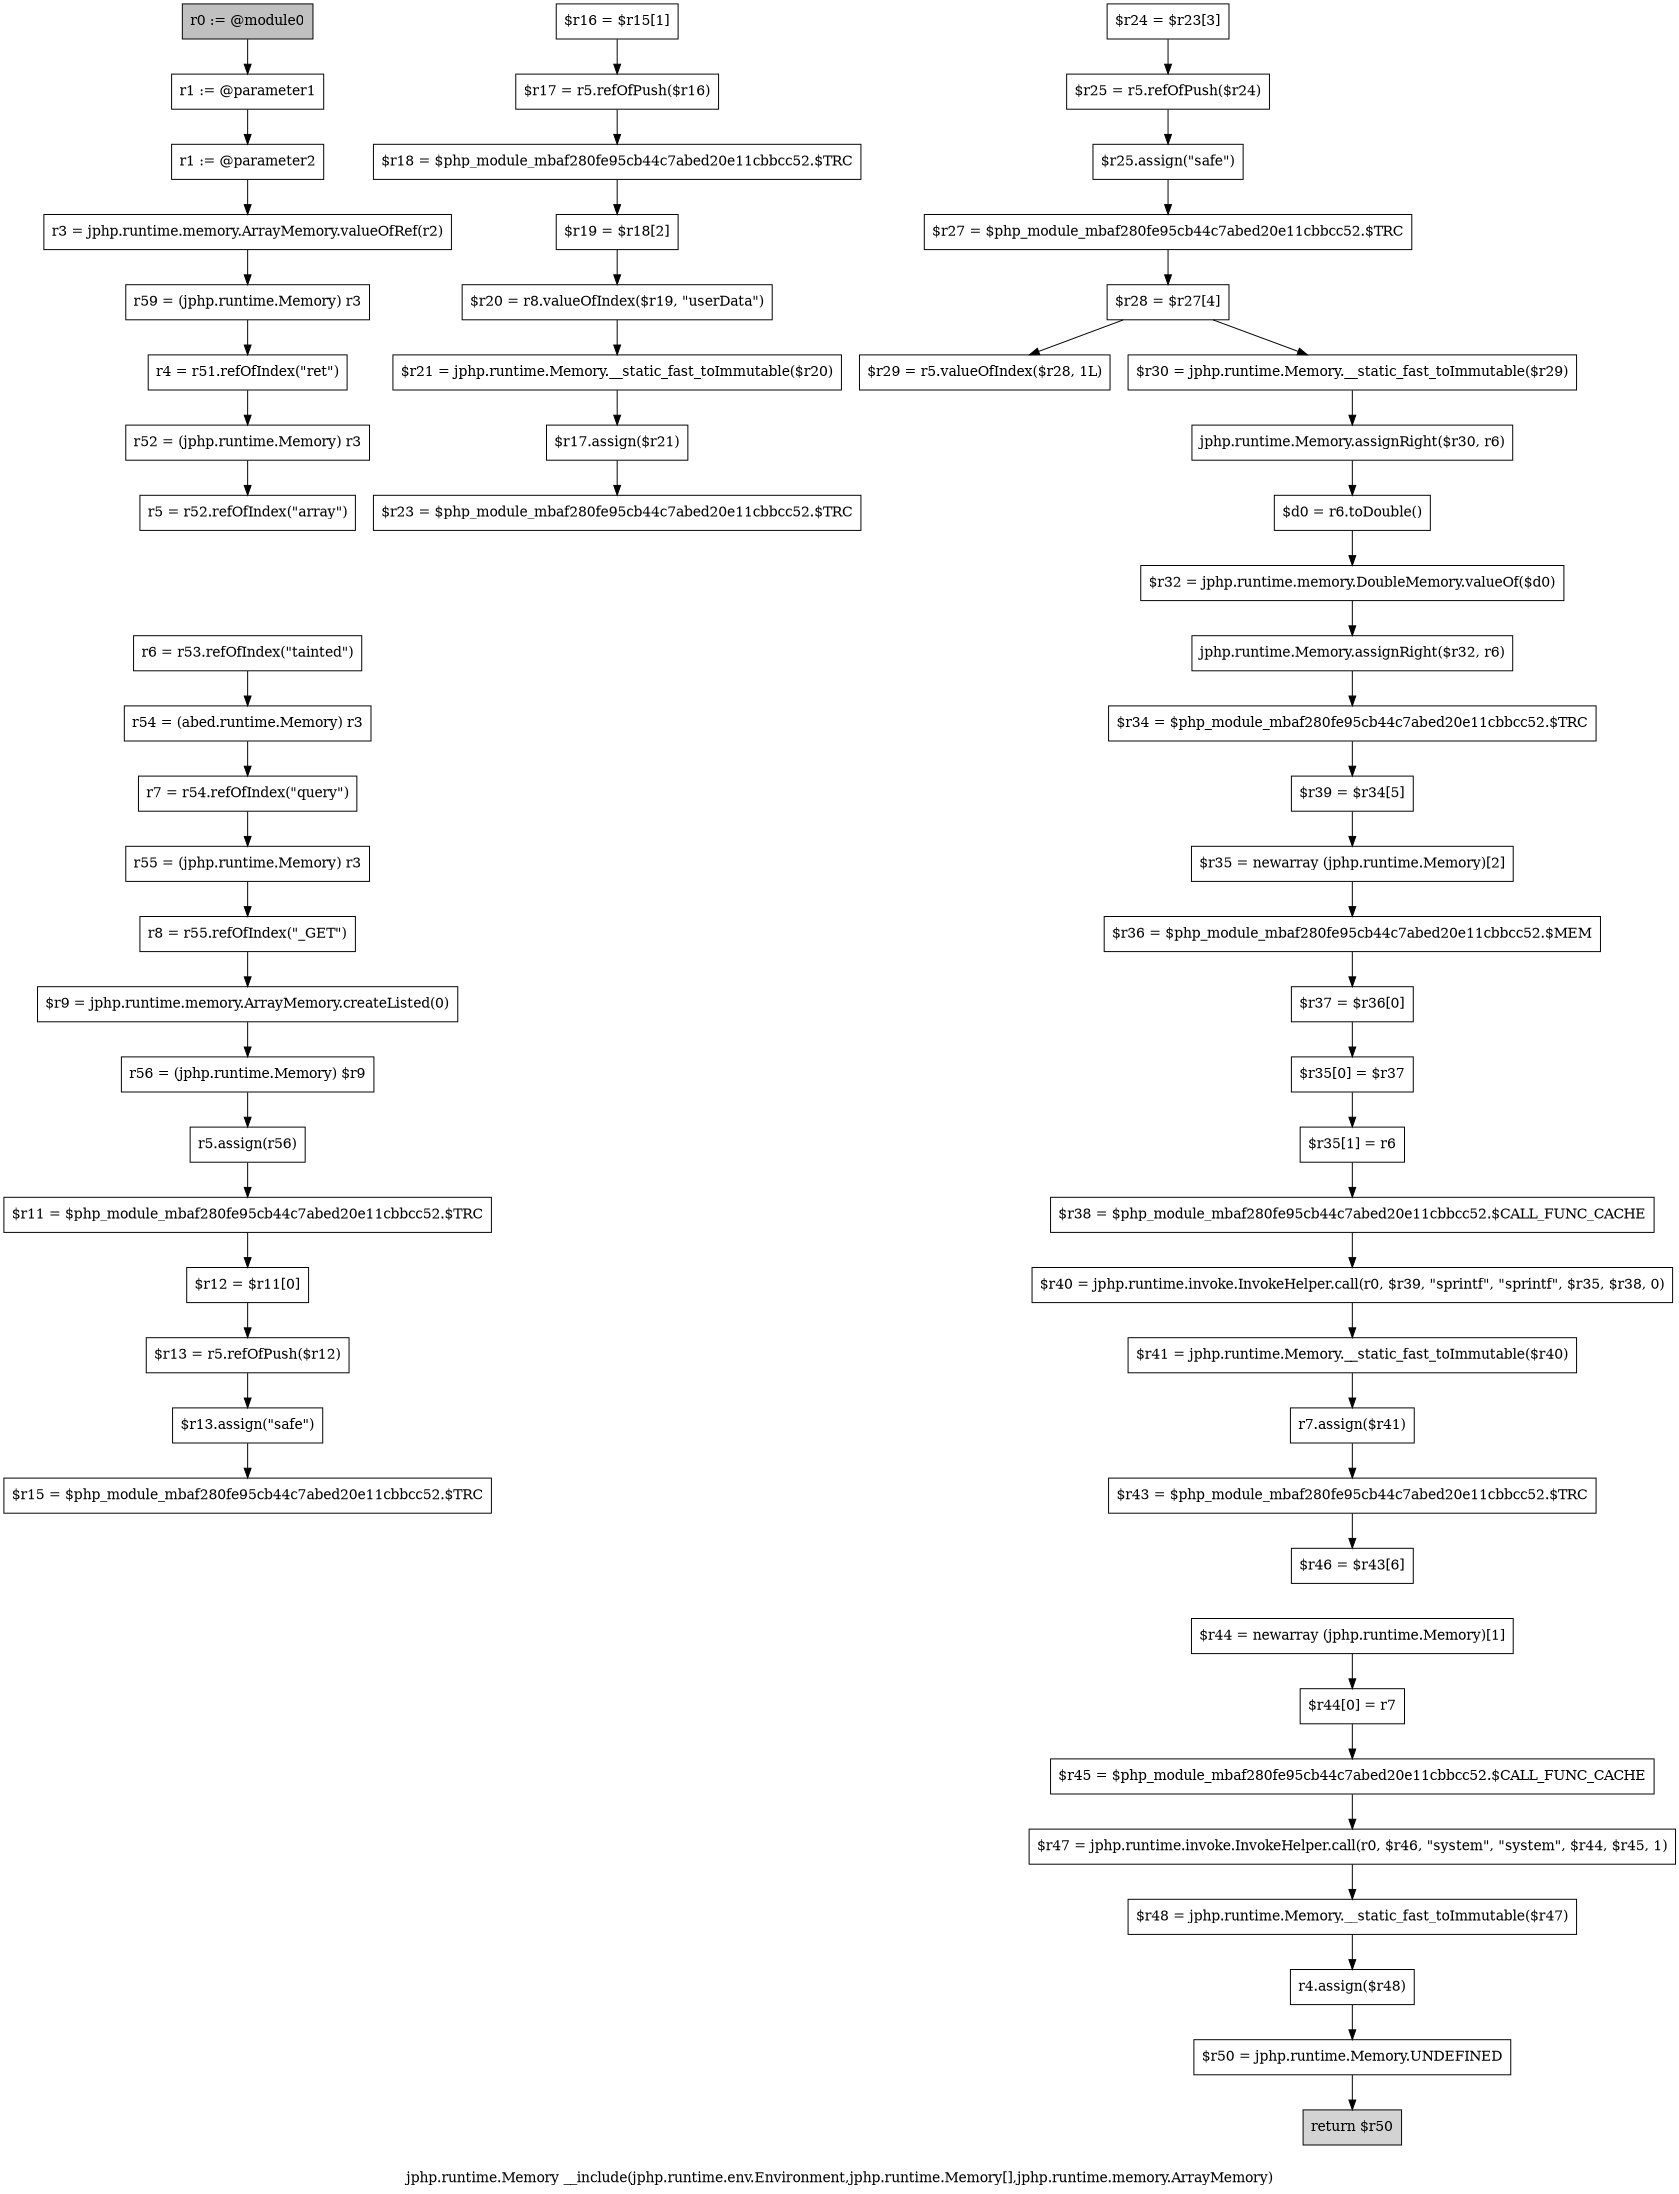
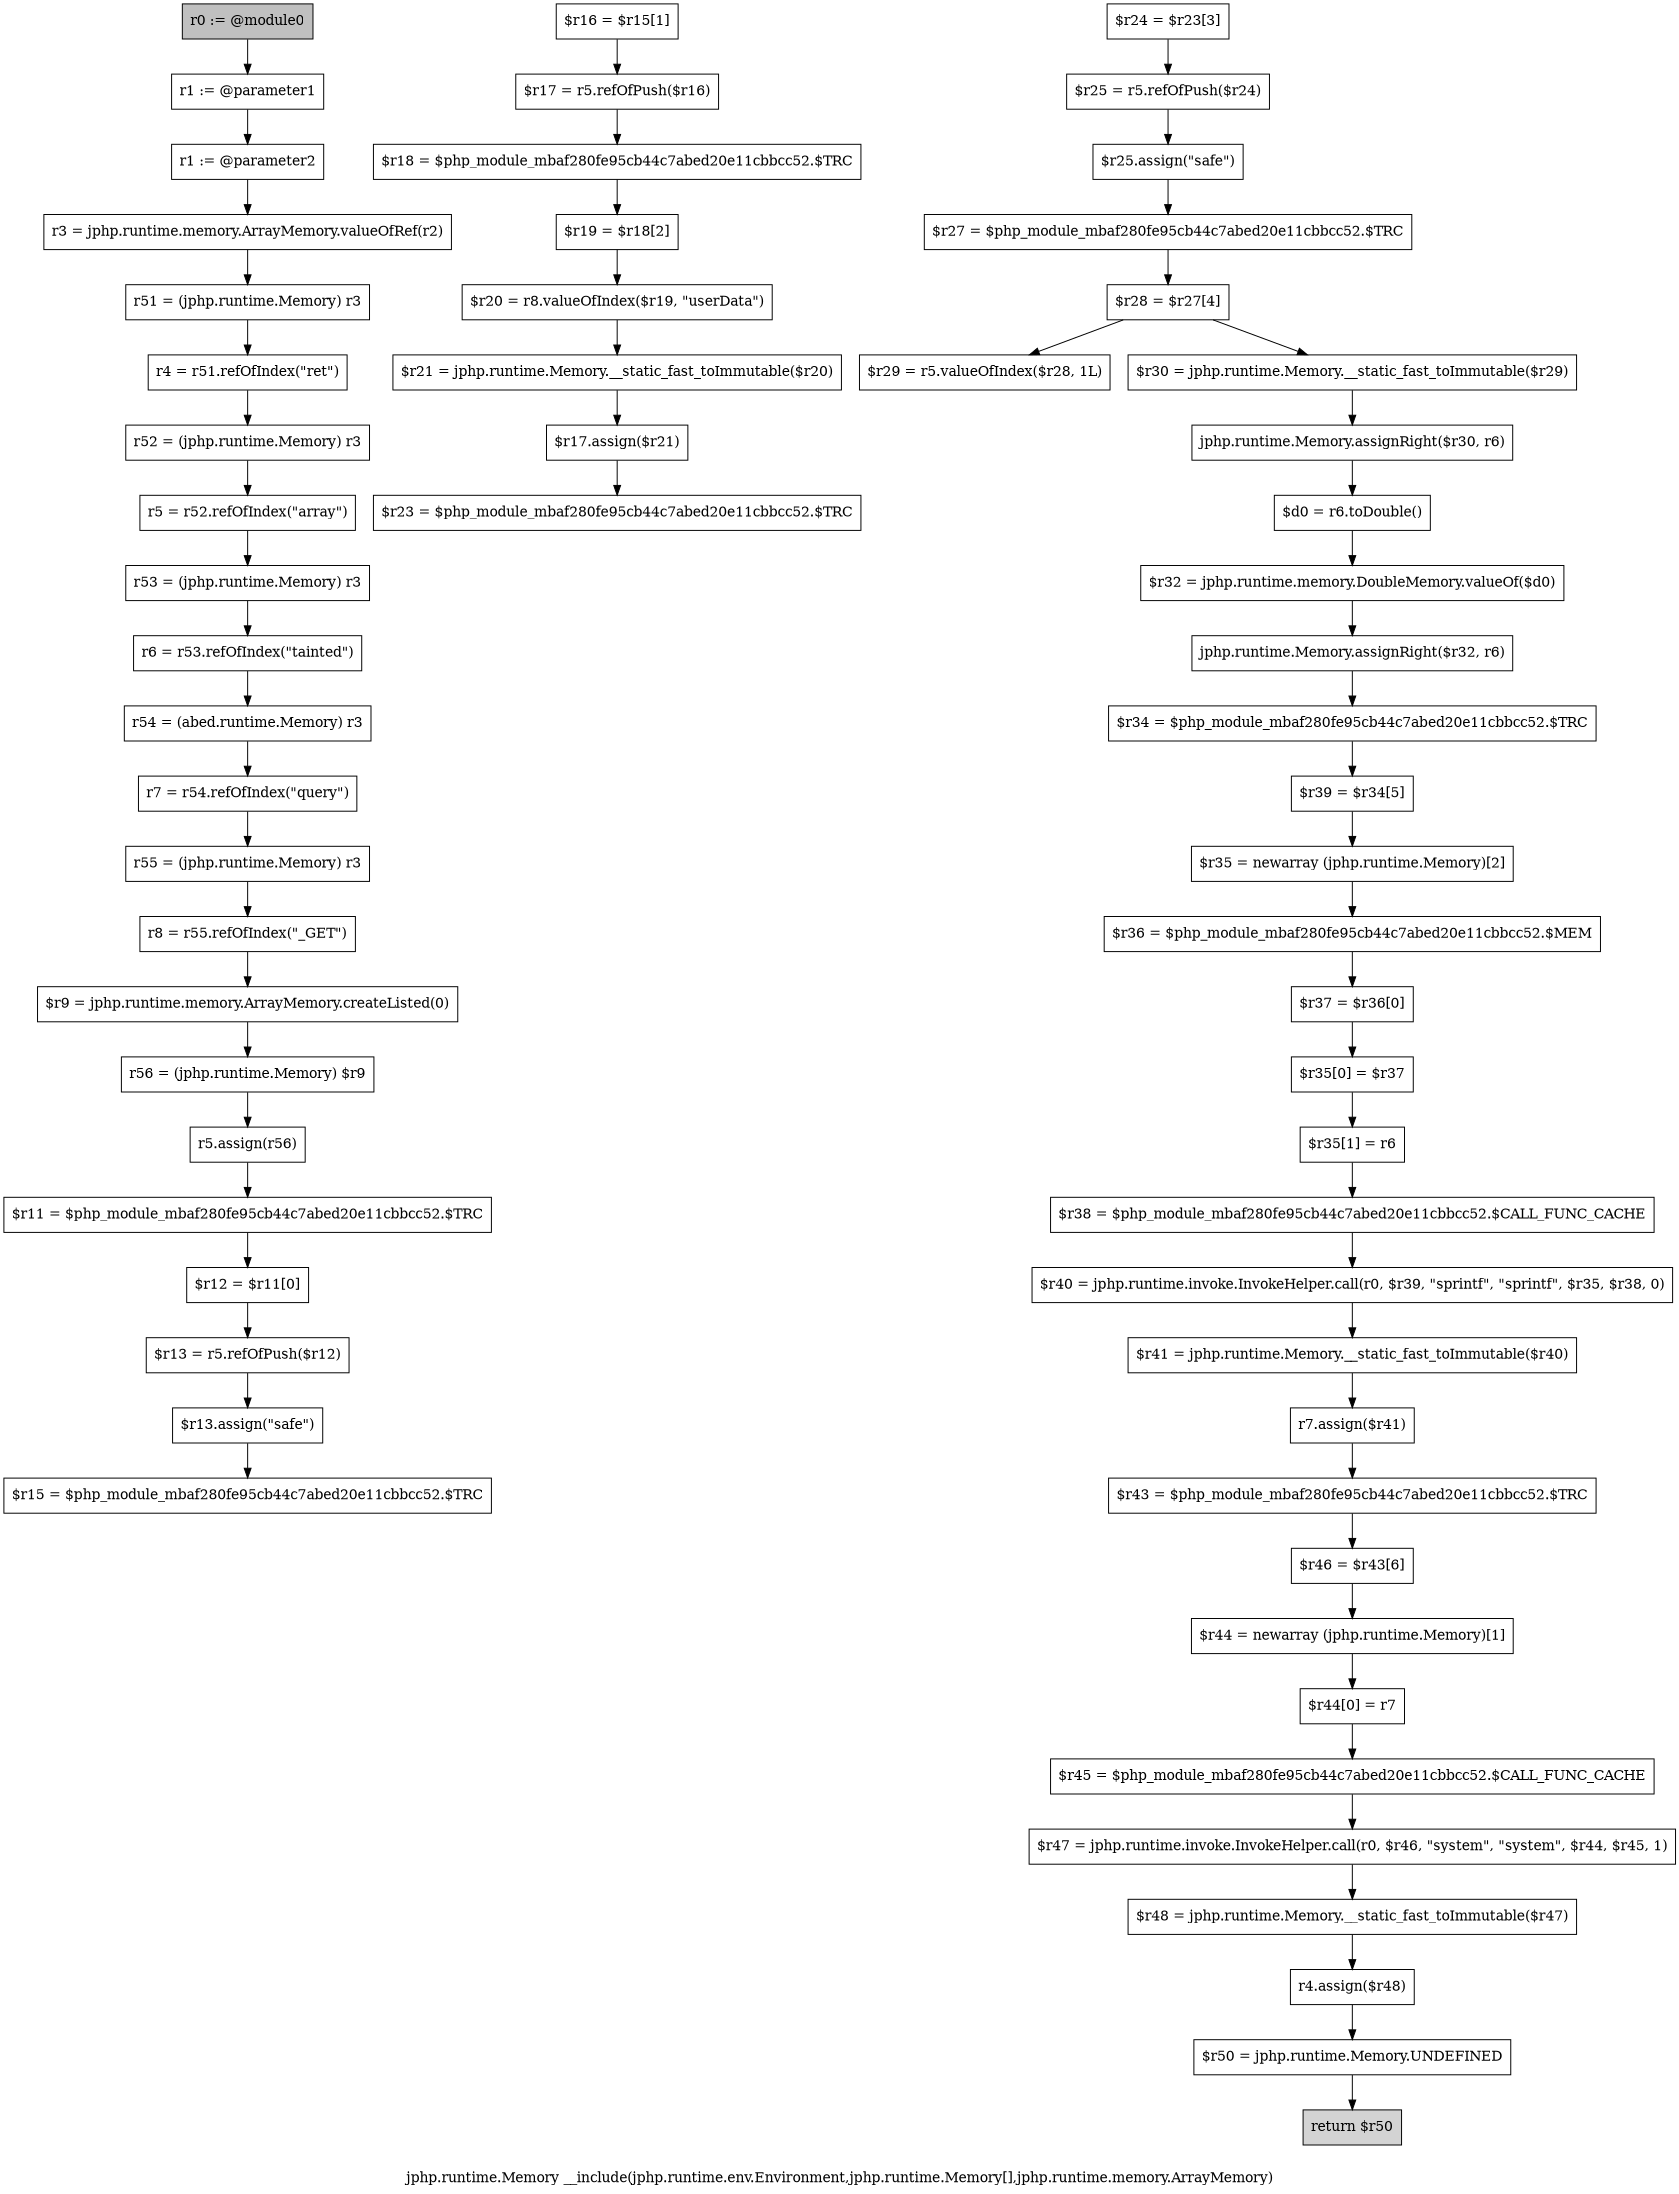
(248, 302) -> (248, 302)
none -> (248, 583)
none -> (1352, 1596)
